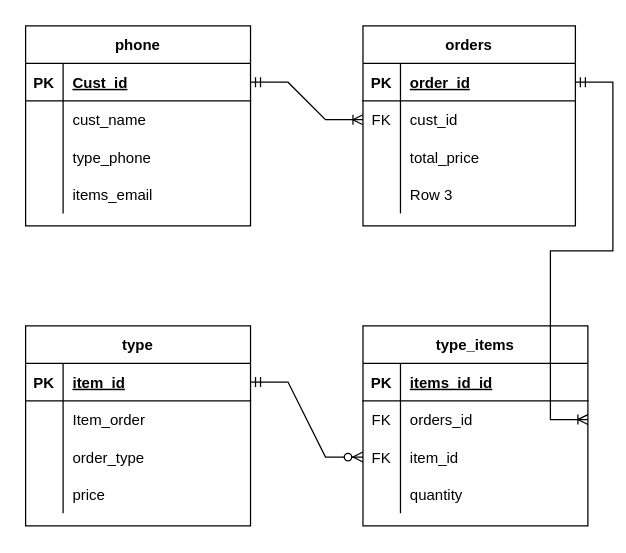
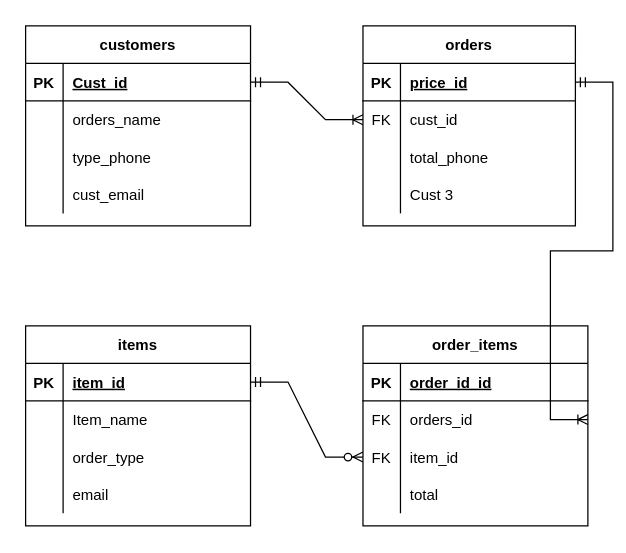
(138, 45) -> (138, 45)
(442, 83) -> (440, 83)
(110, 120) -> (119, 120)
(452, 158) -> (454, 158)
(113, 195) -> (111, 195)
(429, 195) -> (433, 195)
(138, 345) -> (138, 345)
(475, 345) -> (475, 345)
(450, 383) -> (452, 383)
(115, 420) -> (110, 420)
(92, 495) -> (90, 495)
(442, 495) -> (429, 495)
